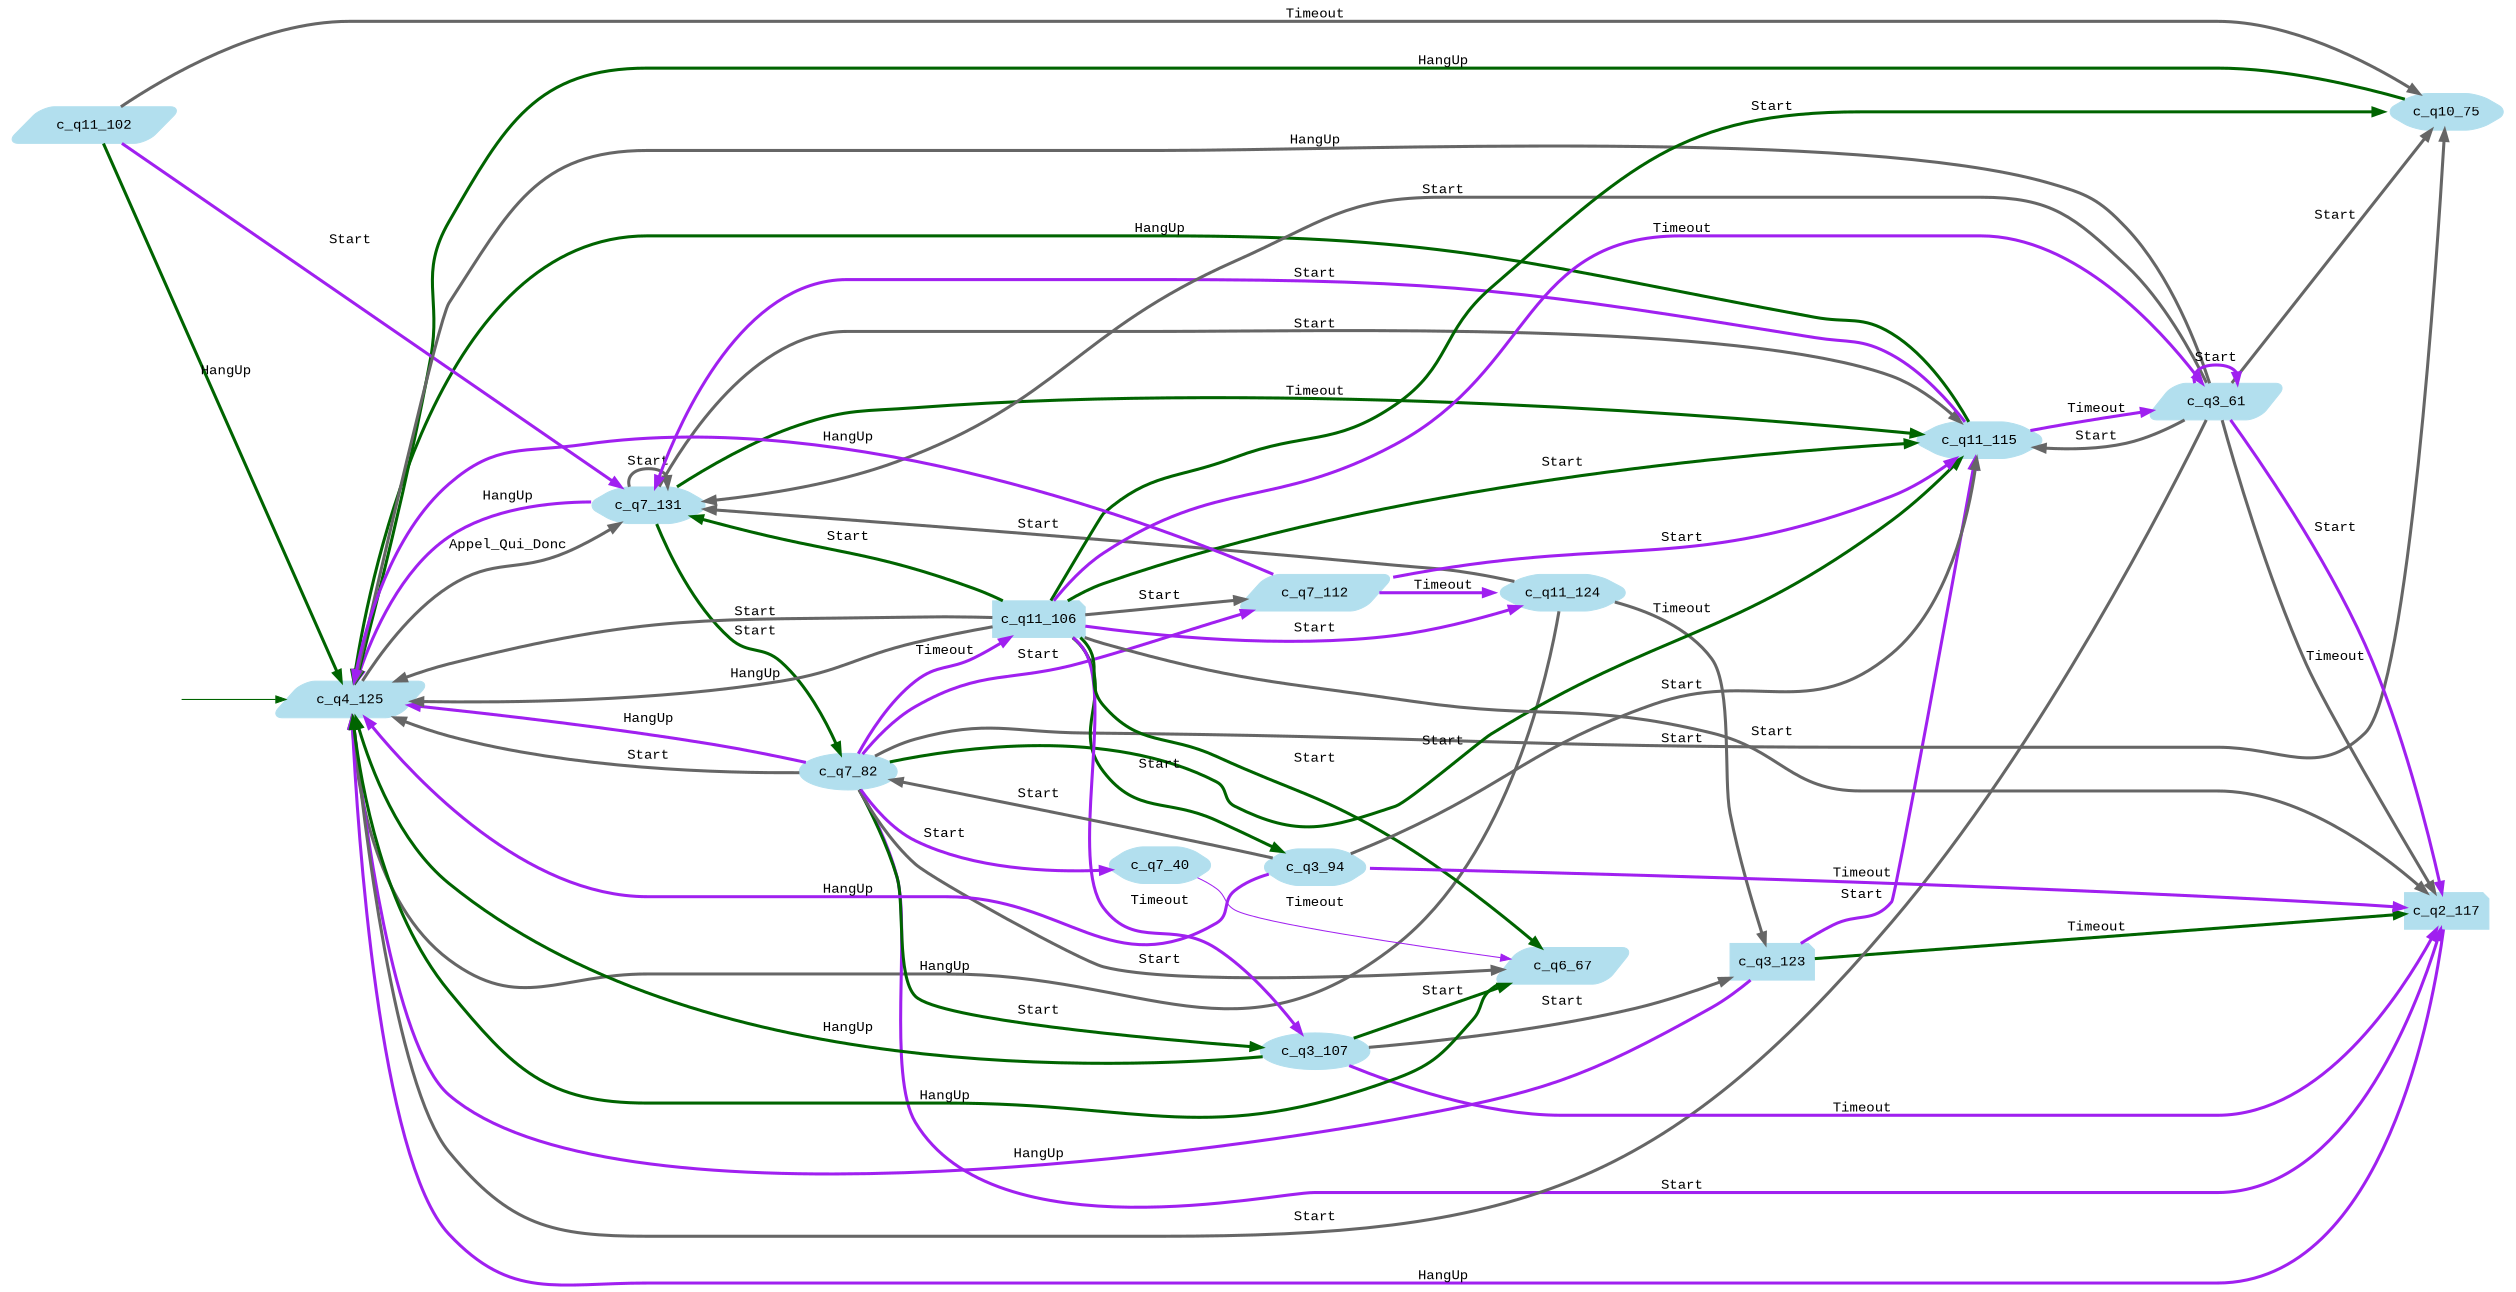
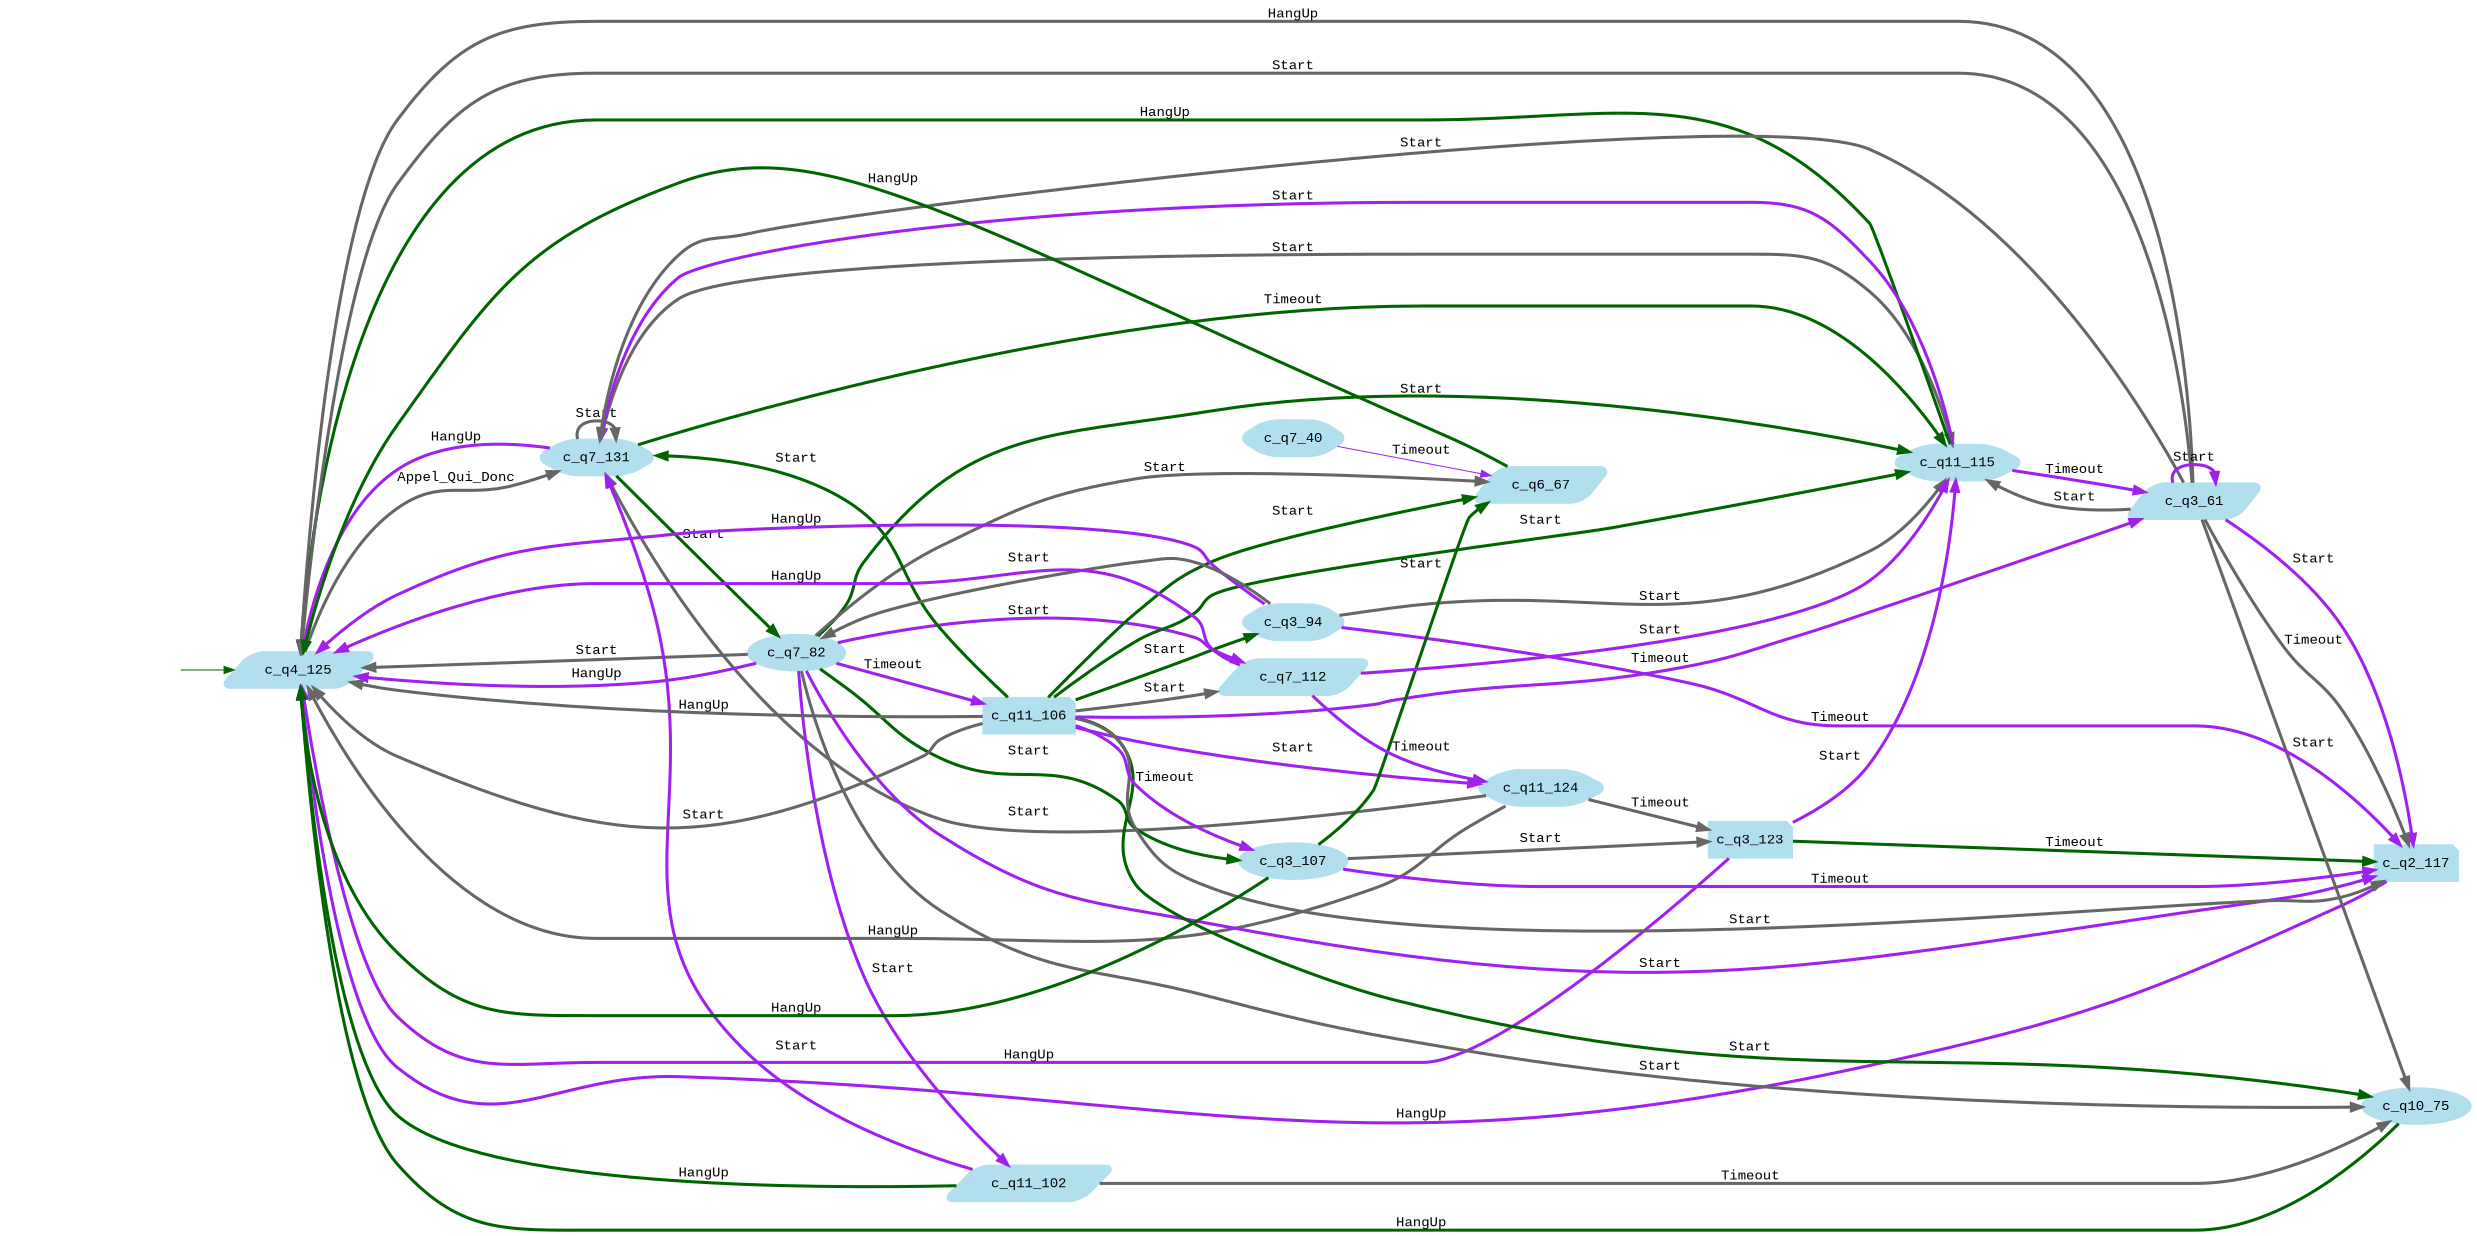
(2447, 112) -> (2416, 1106)
(969, 859) -> (844, 924)
